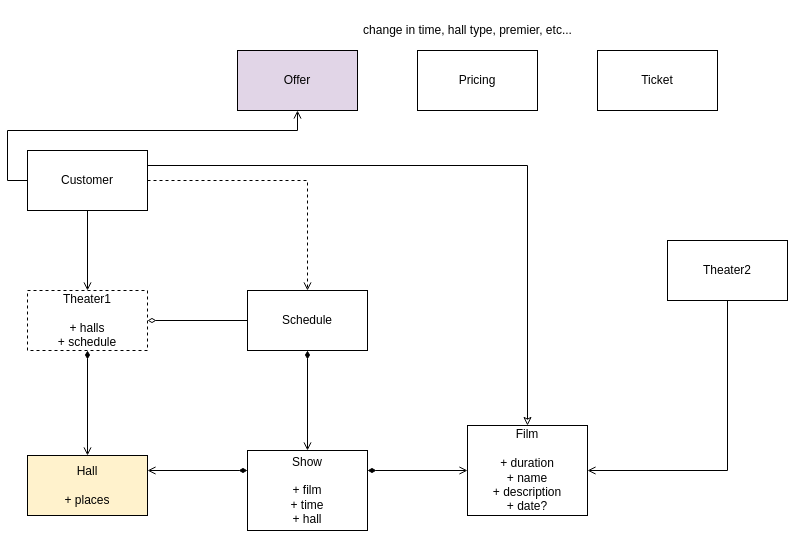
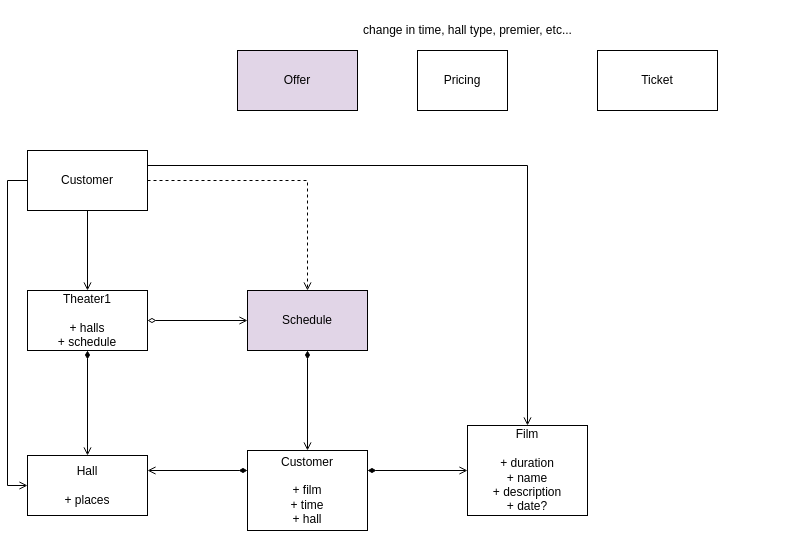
(478, 81) -> (463, 81)
(136, 131) -> (8, 341)
(728, 271) -> none
(88, 321) -> (88, 321)
(242, 321) -> (242, 321)
(308, 321) -> (308, 321)
(528, 417) -> (528, 419)
(728, 454) -> none
(88, 486) -> (88, 486)
(308, 491) -> (308, 491)
